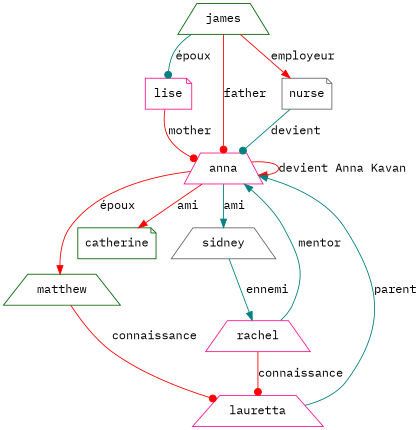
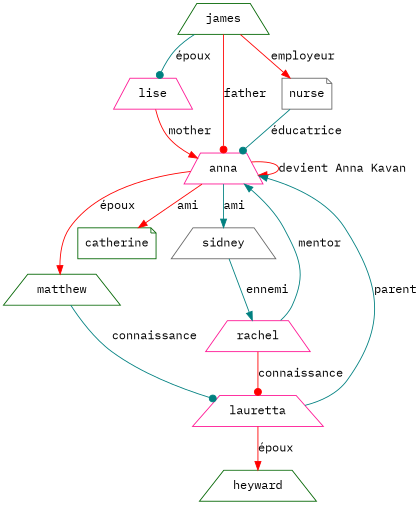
(169, 94) -> (153, 94)
(296, 131) -> (307, 131)
(169, 138) -> (167, 136)
(131, 364) -> (131, 364)
none -> (258, 486)
